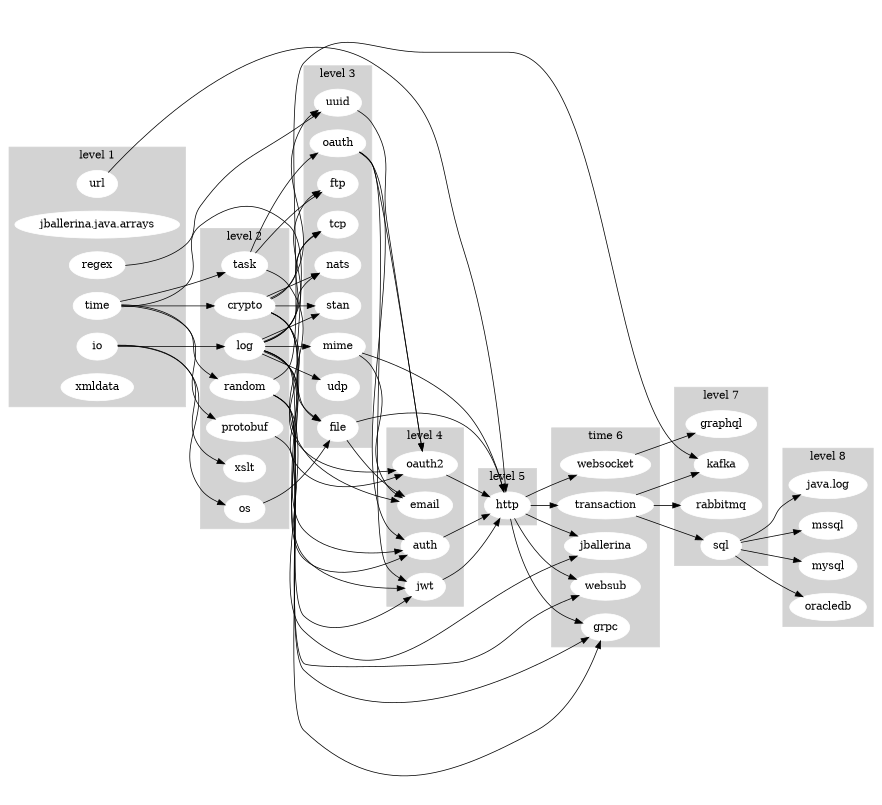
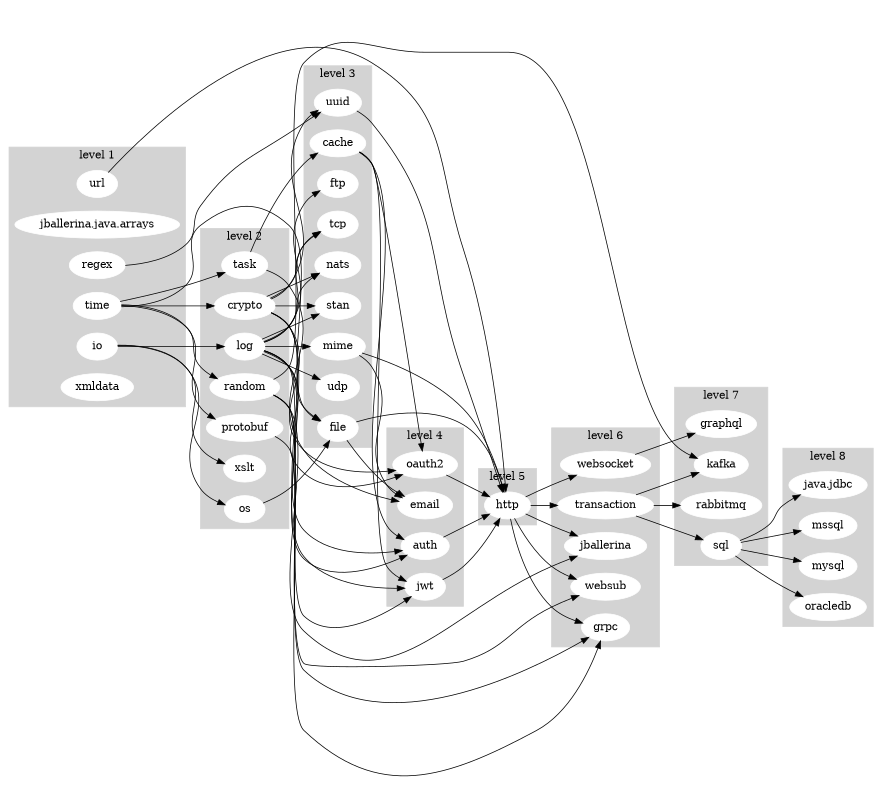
(338, 143) -> (338, 143)
(385, 187) -> (441, 291)
(288, 218) -> none
(606, 437) -> (606, 437)
(828, 485) -> (828, 485)
